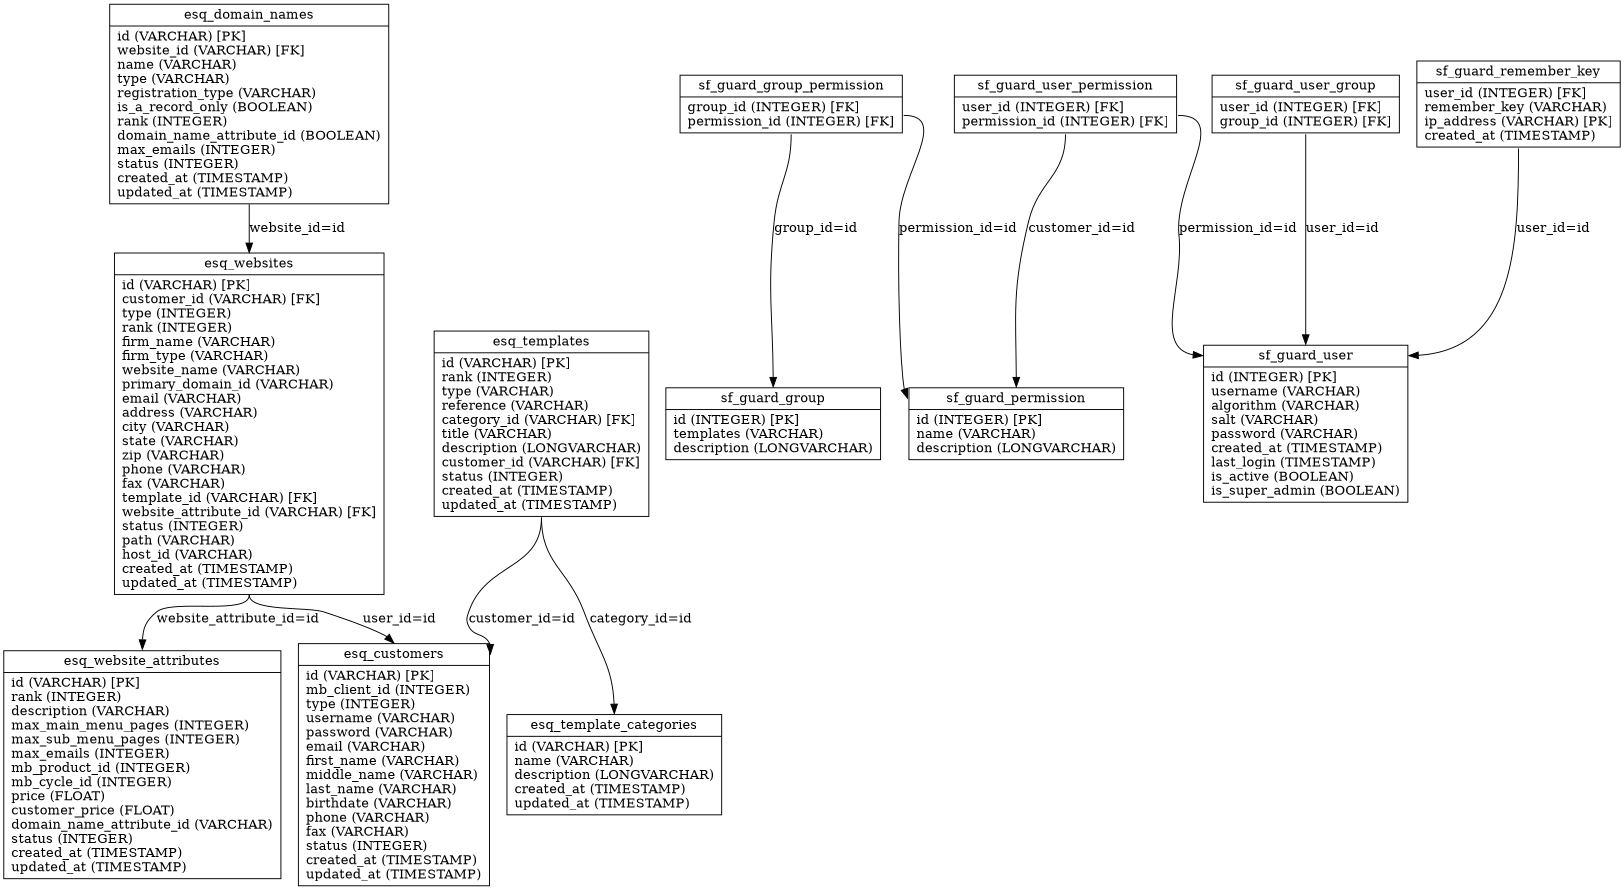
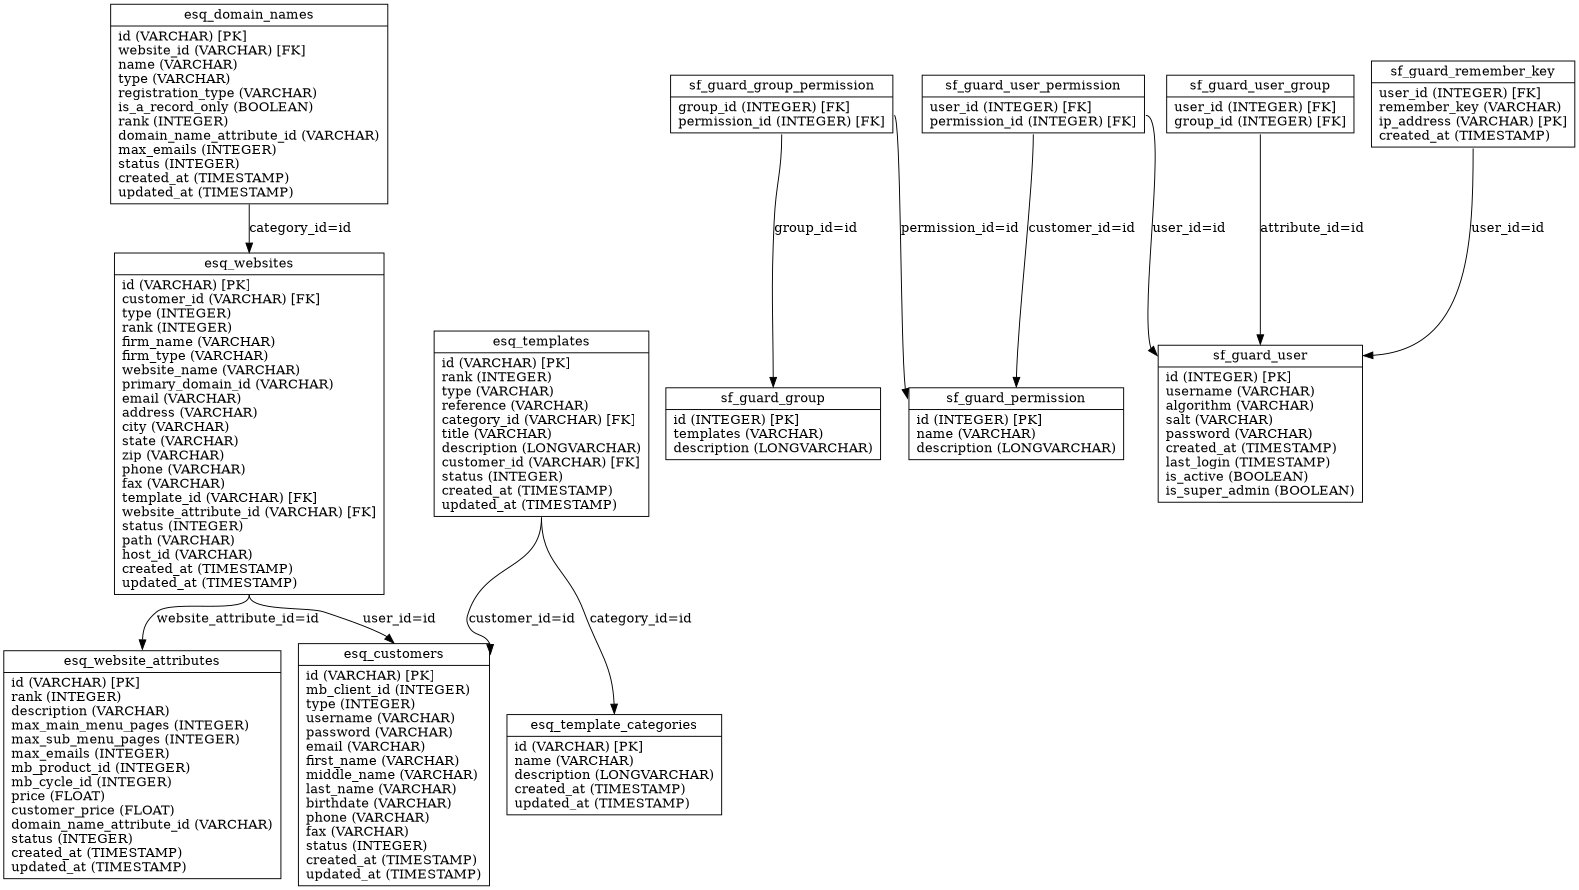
(249, 136) -> (249, 136)
(299, 228) -> (303, 228)
(1240, 228) -> (1191, 228)
(1345, 228) -> (1315, 228)
